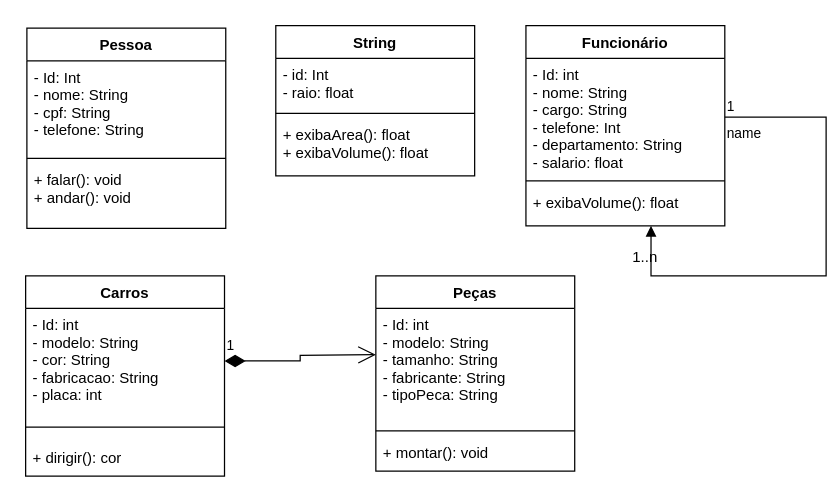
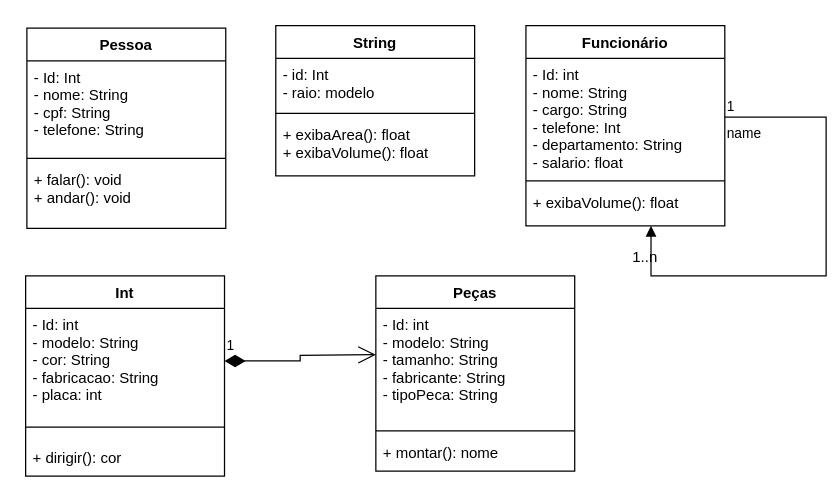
(313, 75) -> (313, 75)
(124, 293) -> (124, 293)
(442, 453) -> (444, 453)
